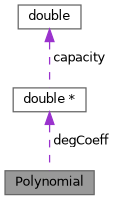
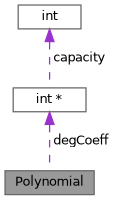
(50, 17) -> (50, 17)
(50, 100) -> (50, 100)
